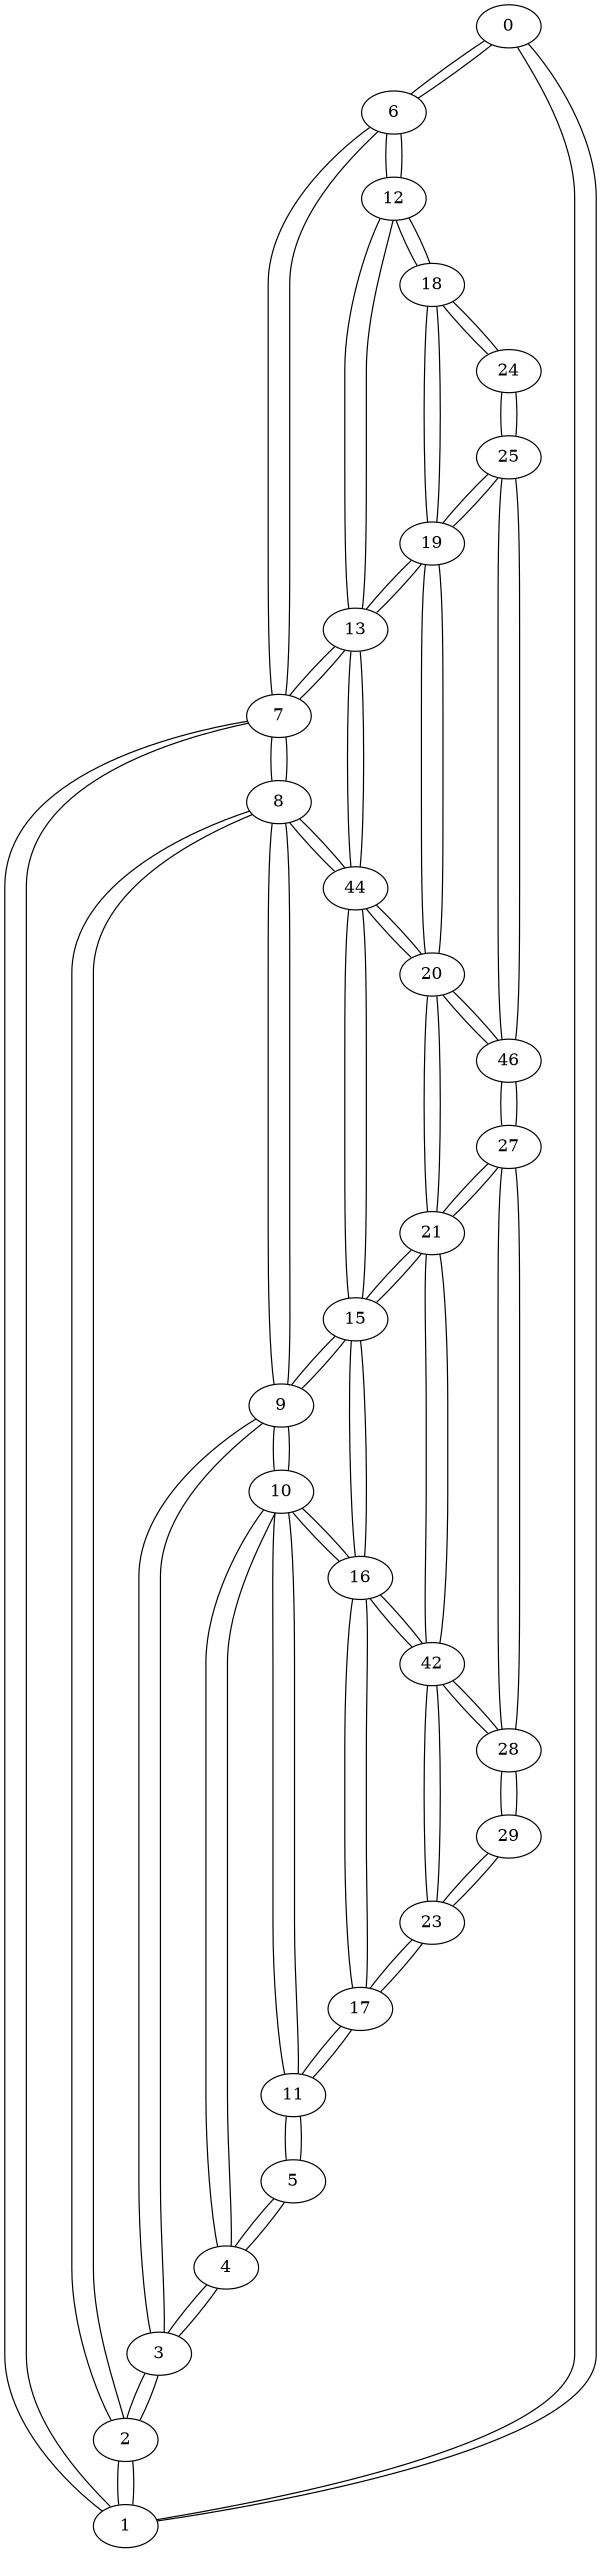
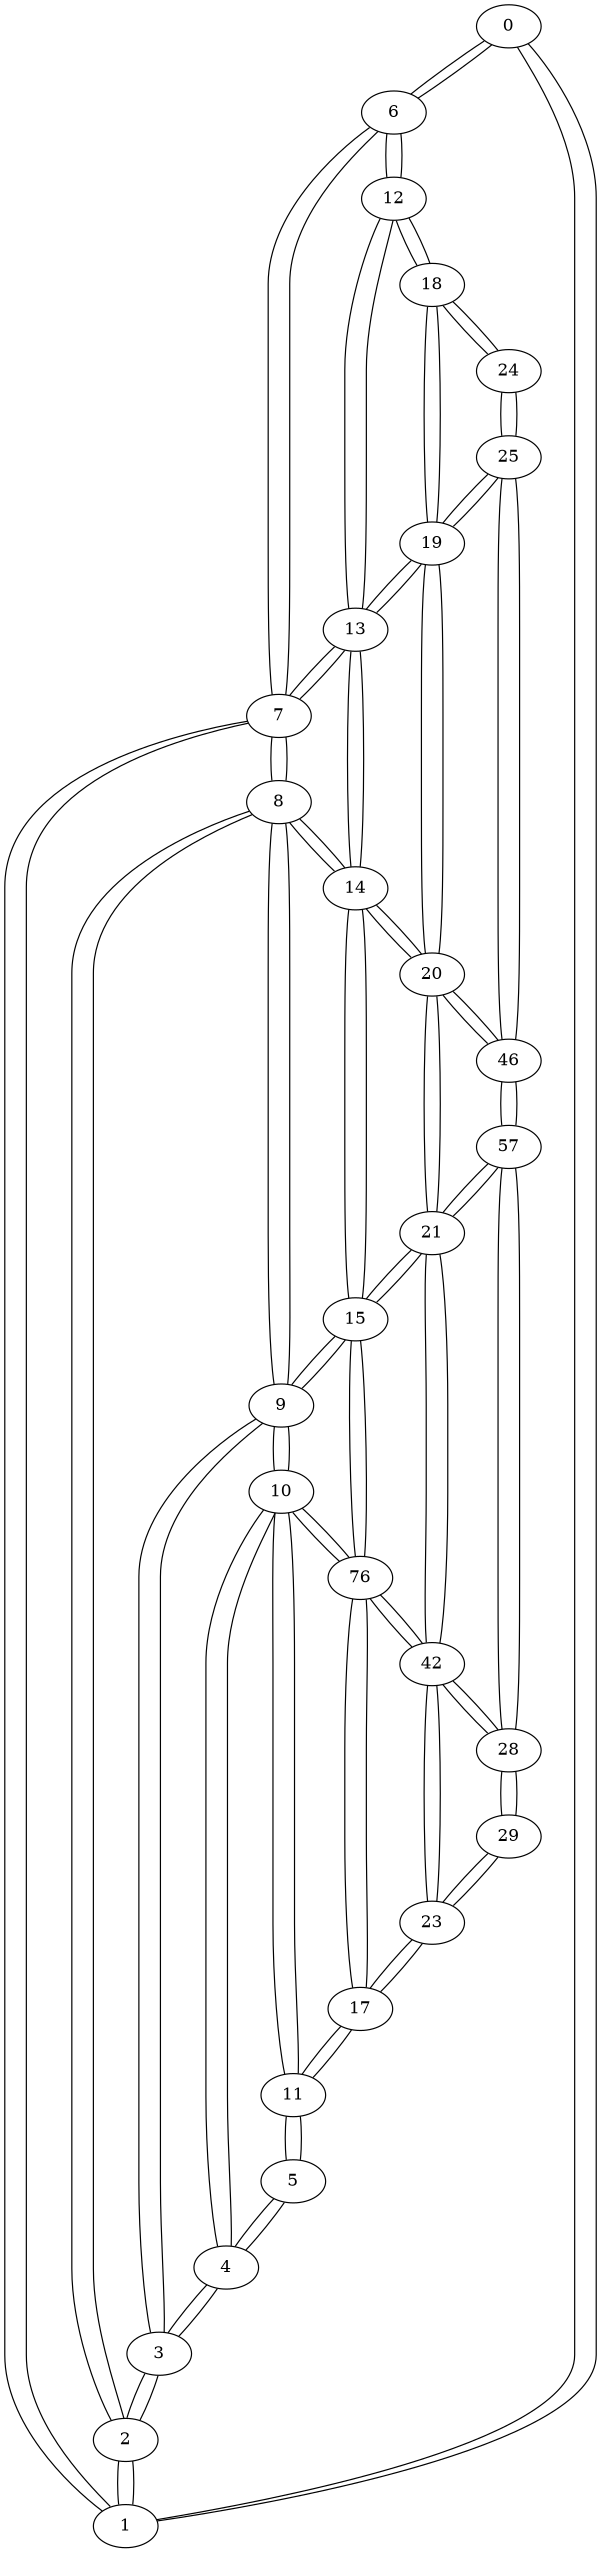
(356, 888) -> (356, 888)
(509, 1147) -> (509, 1147)
(360, 1578) -> (360, 1578)
